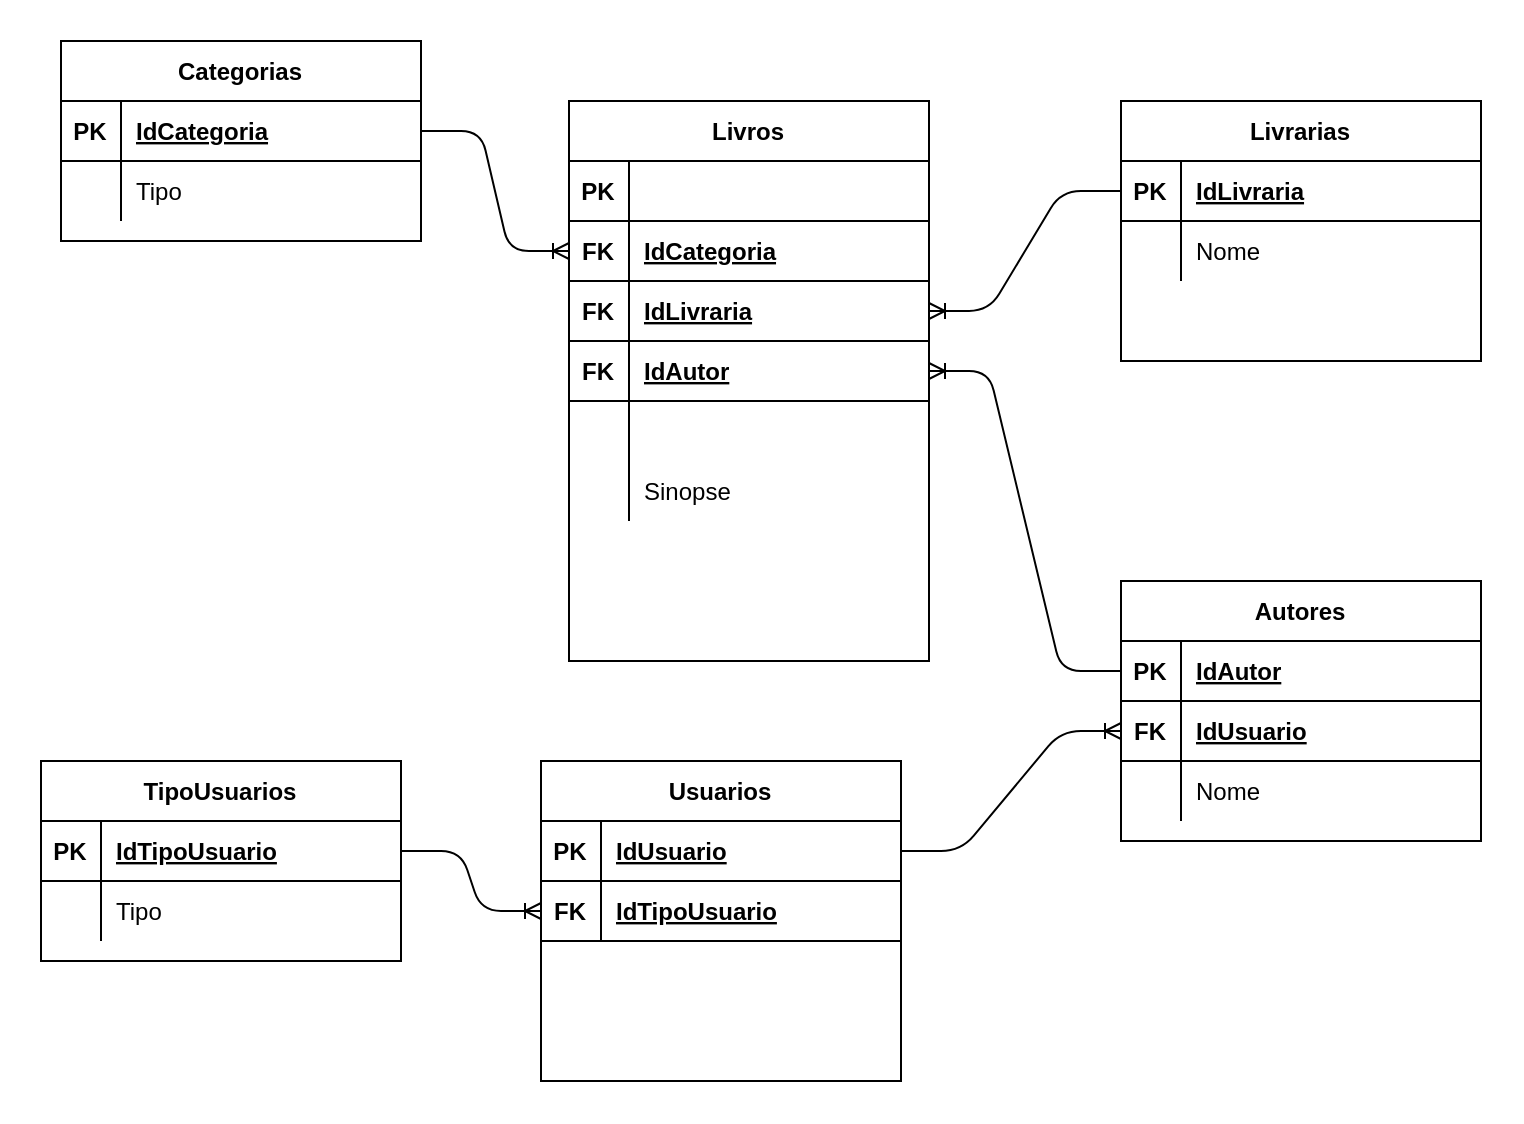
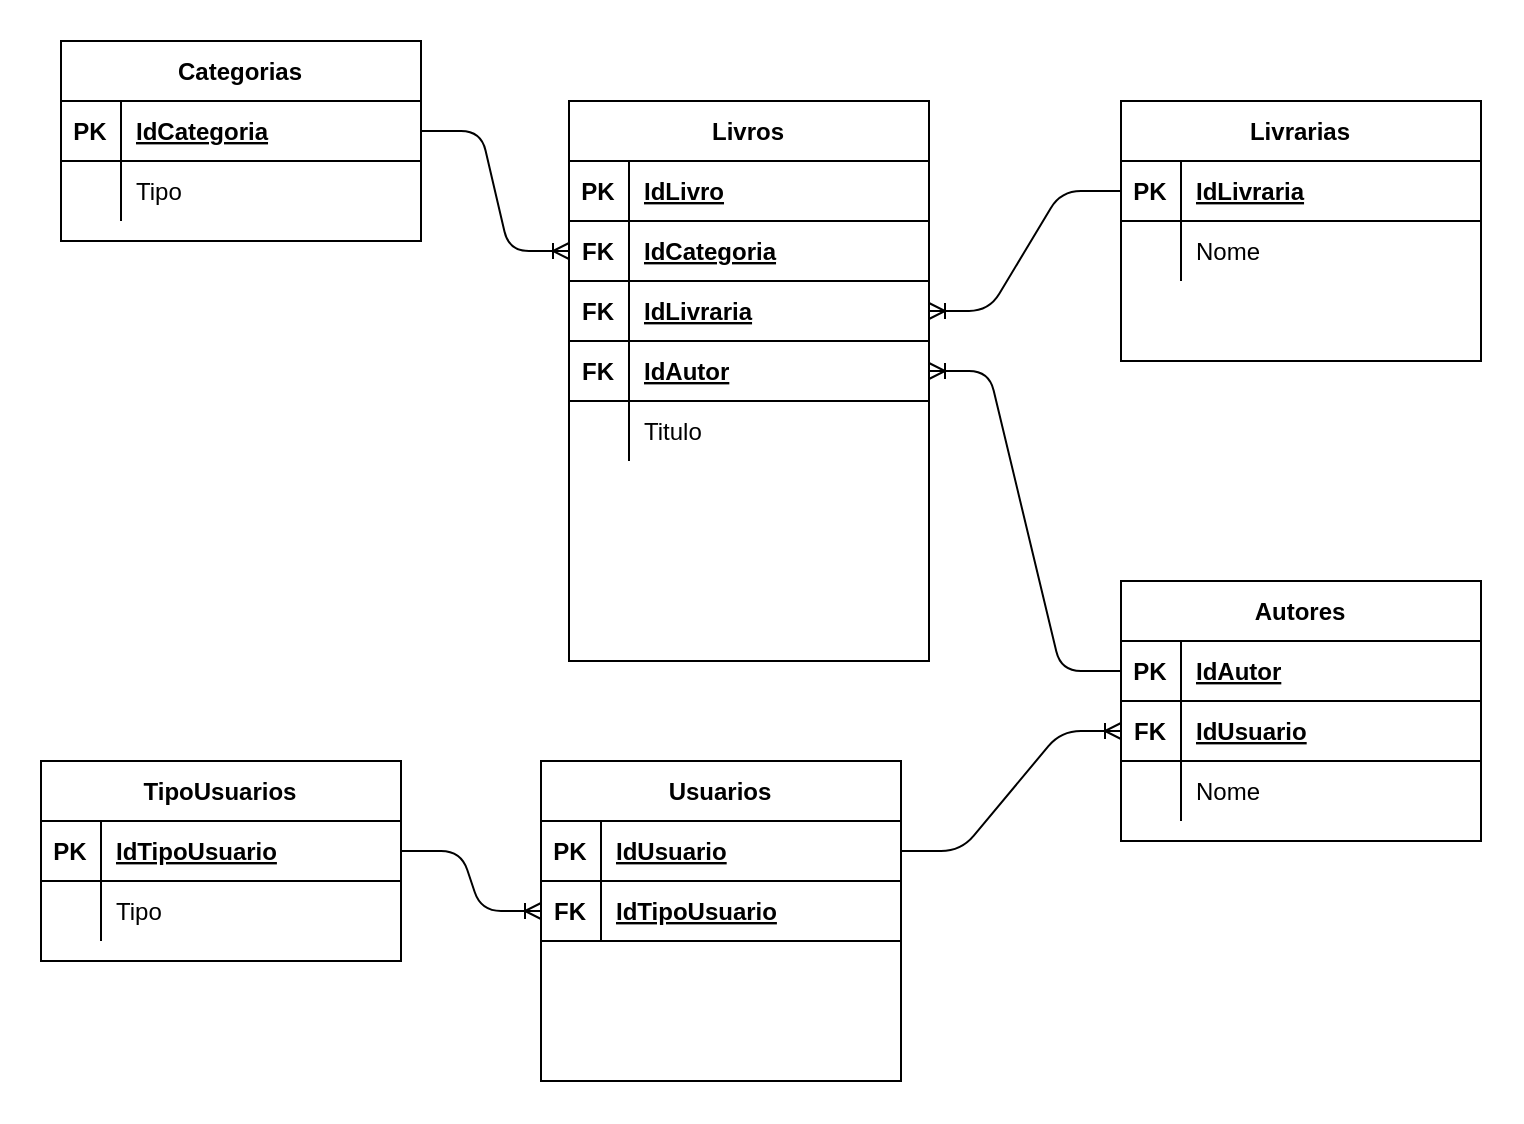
none -> (779, 191)
none -> (779, 431)
(779, 491) -> none
